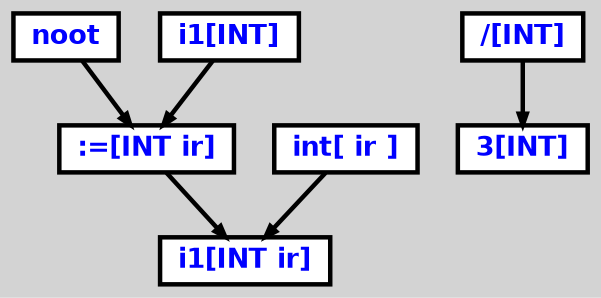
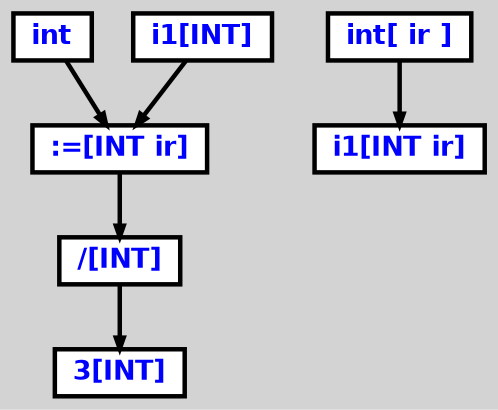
(66, 37) -> (53, 37)
(192, 201) -> (120, 199)
